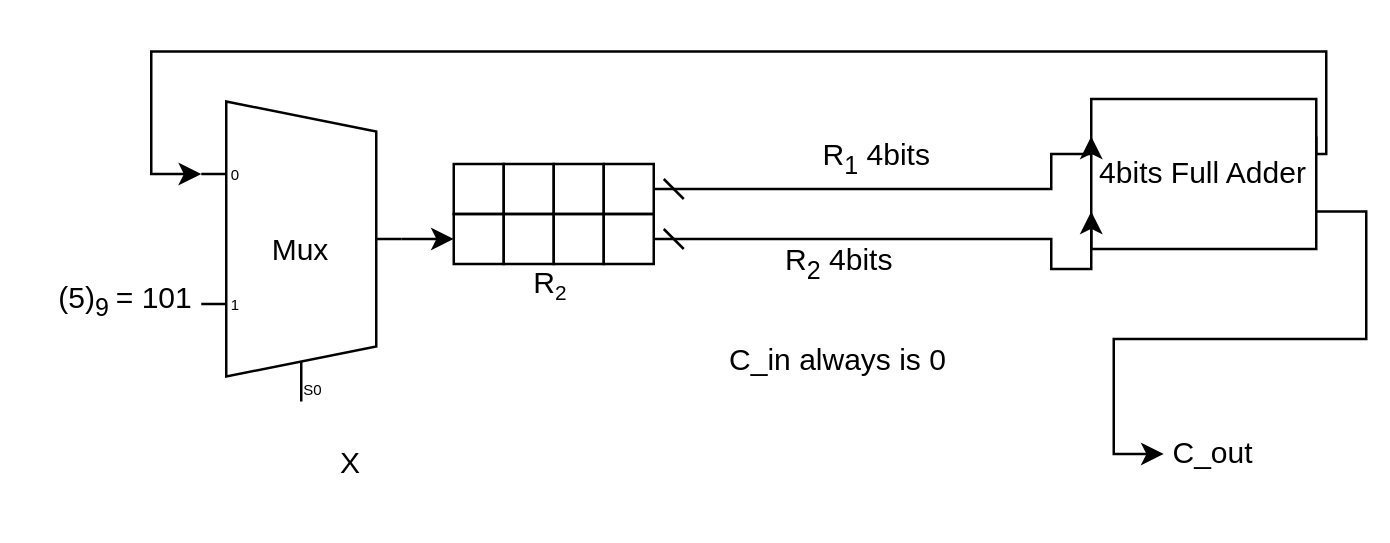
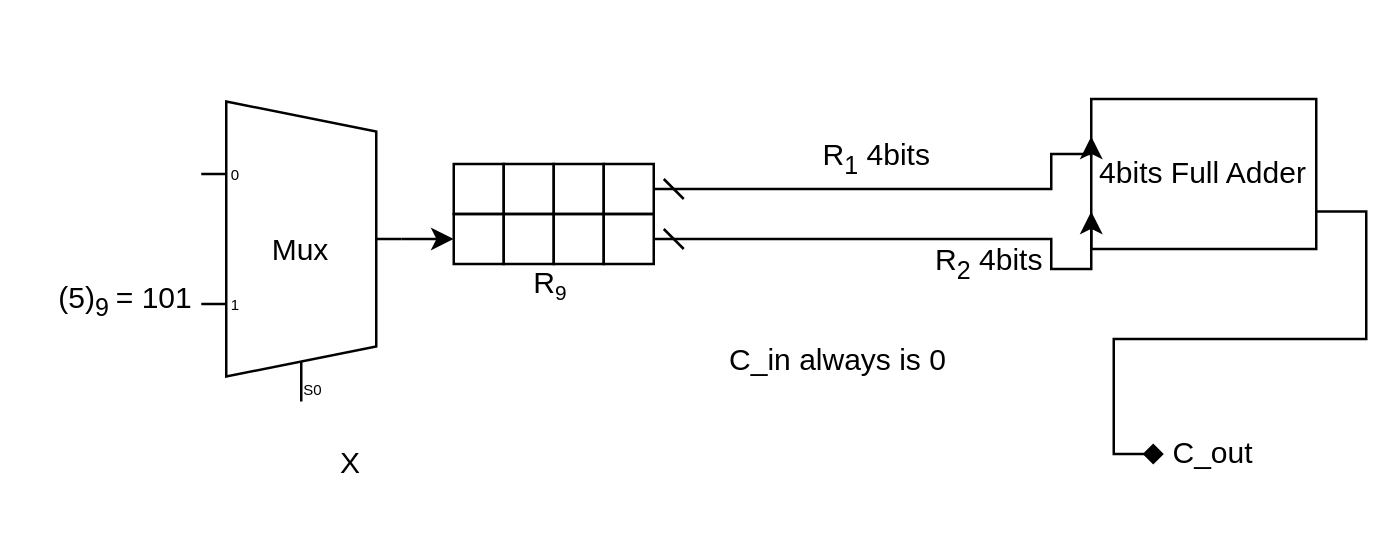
(718, 51) -> none
(839, 264) -> (989, 264)
(551, 284) -> (551, 284)
(1144, 454) -> (1143, 454)
